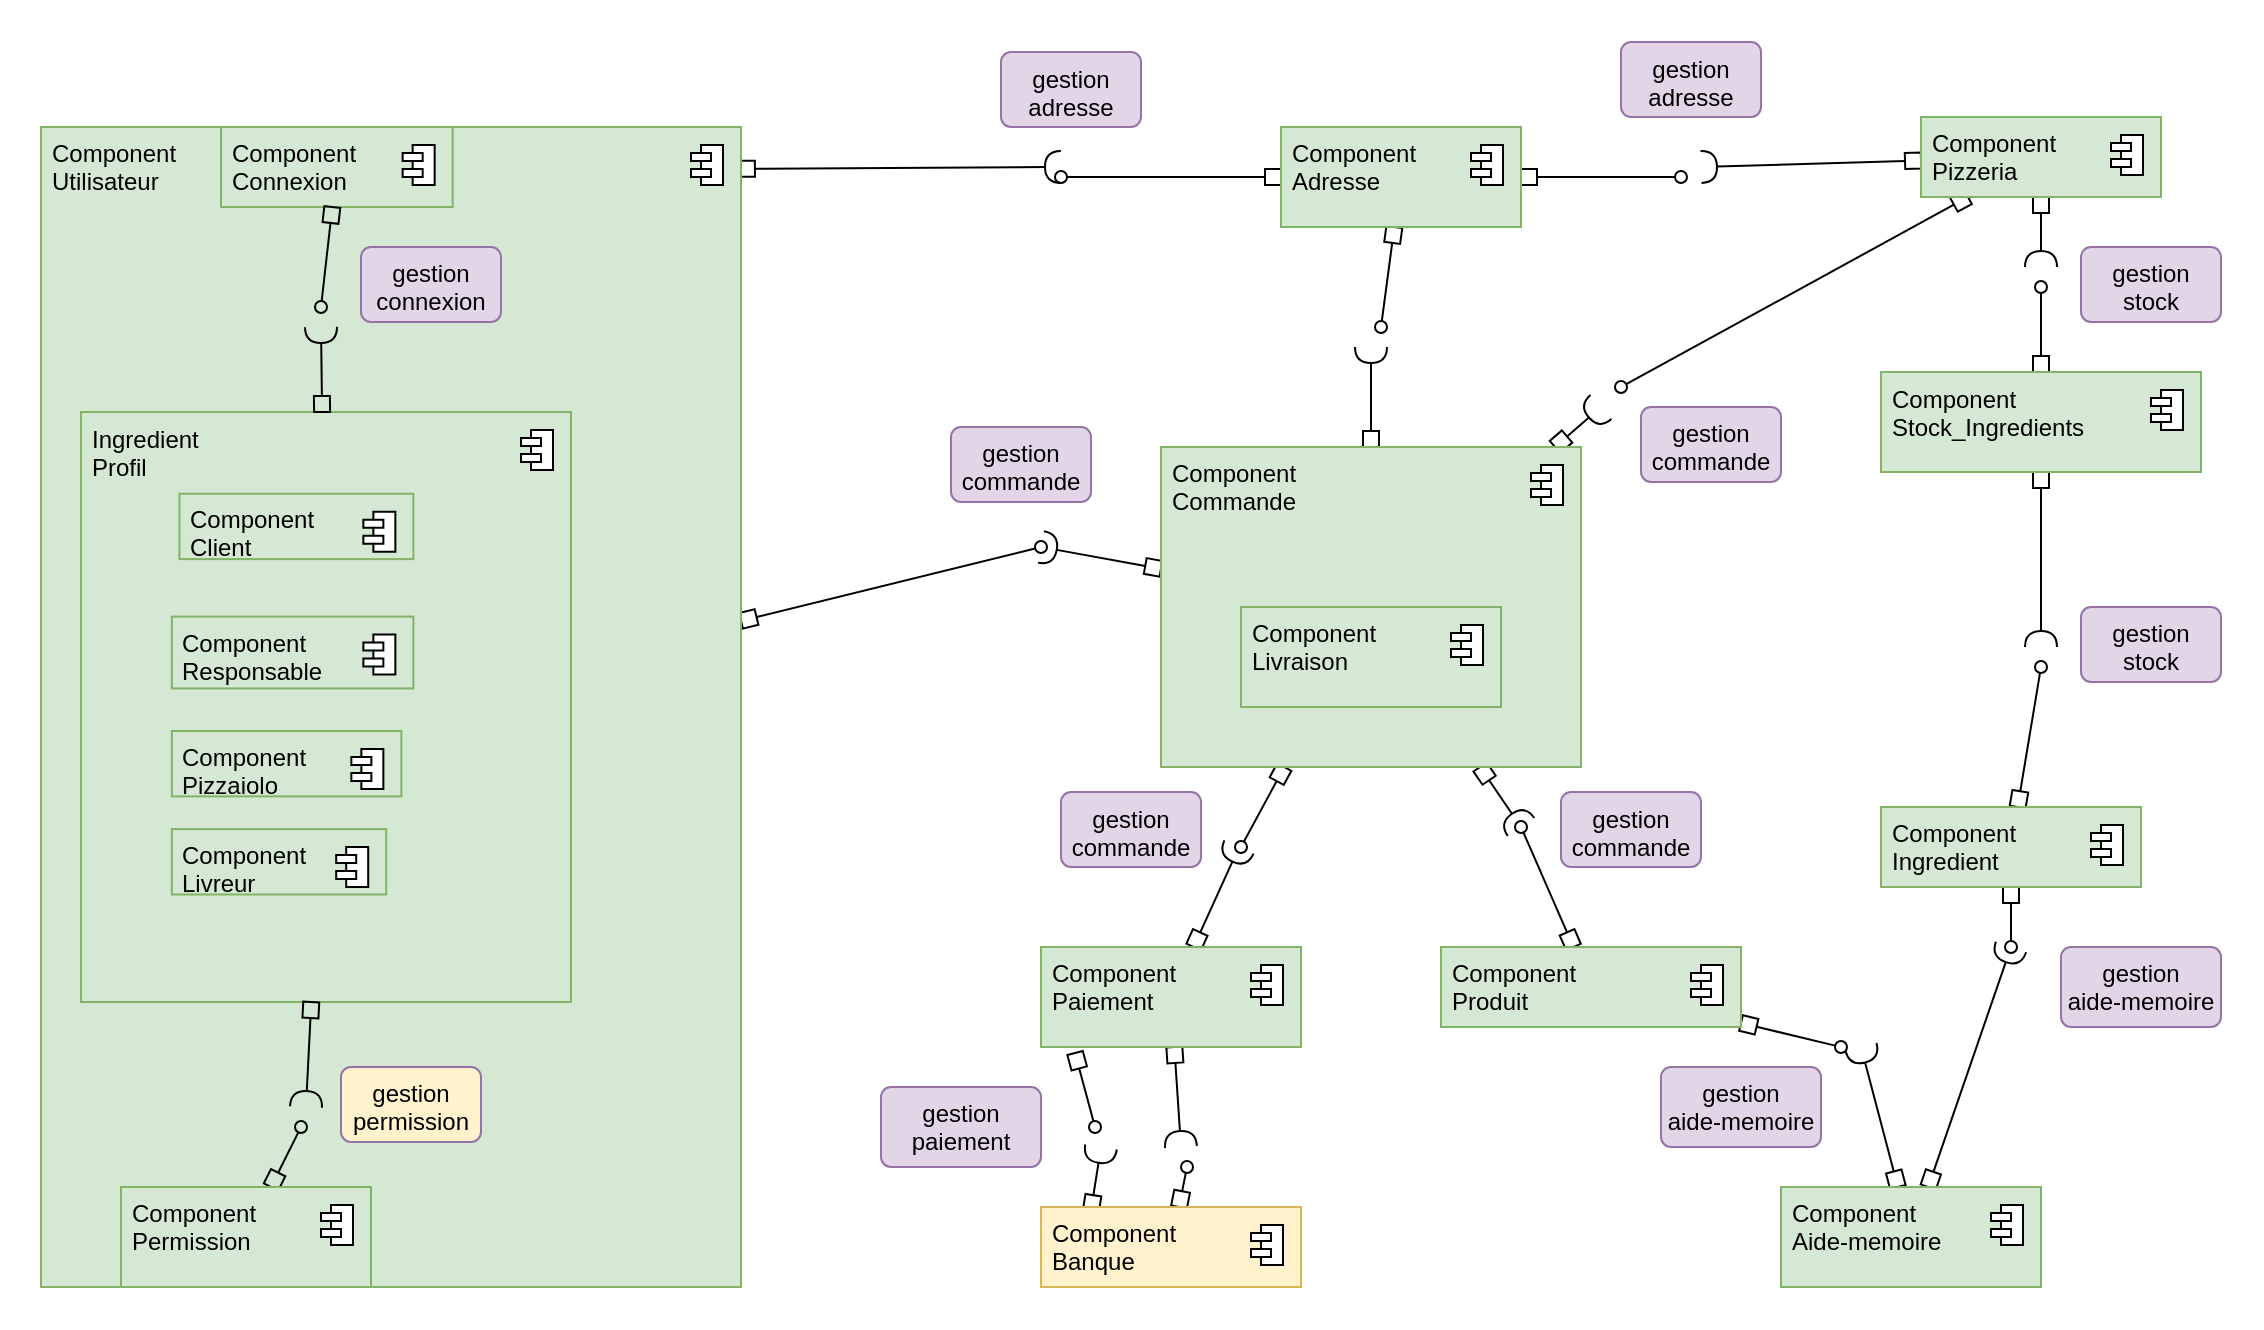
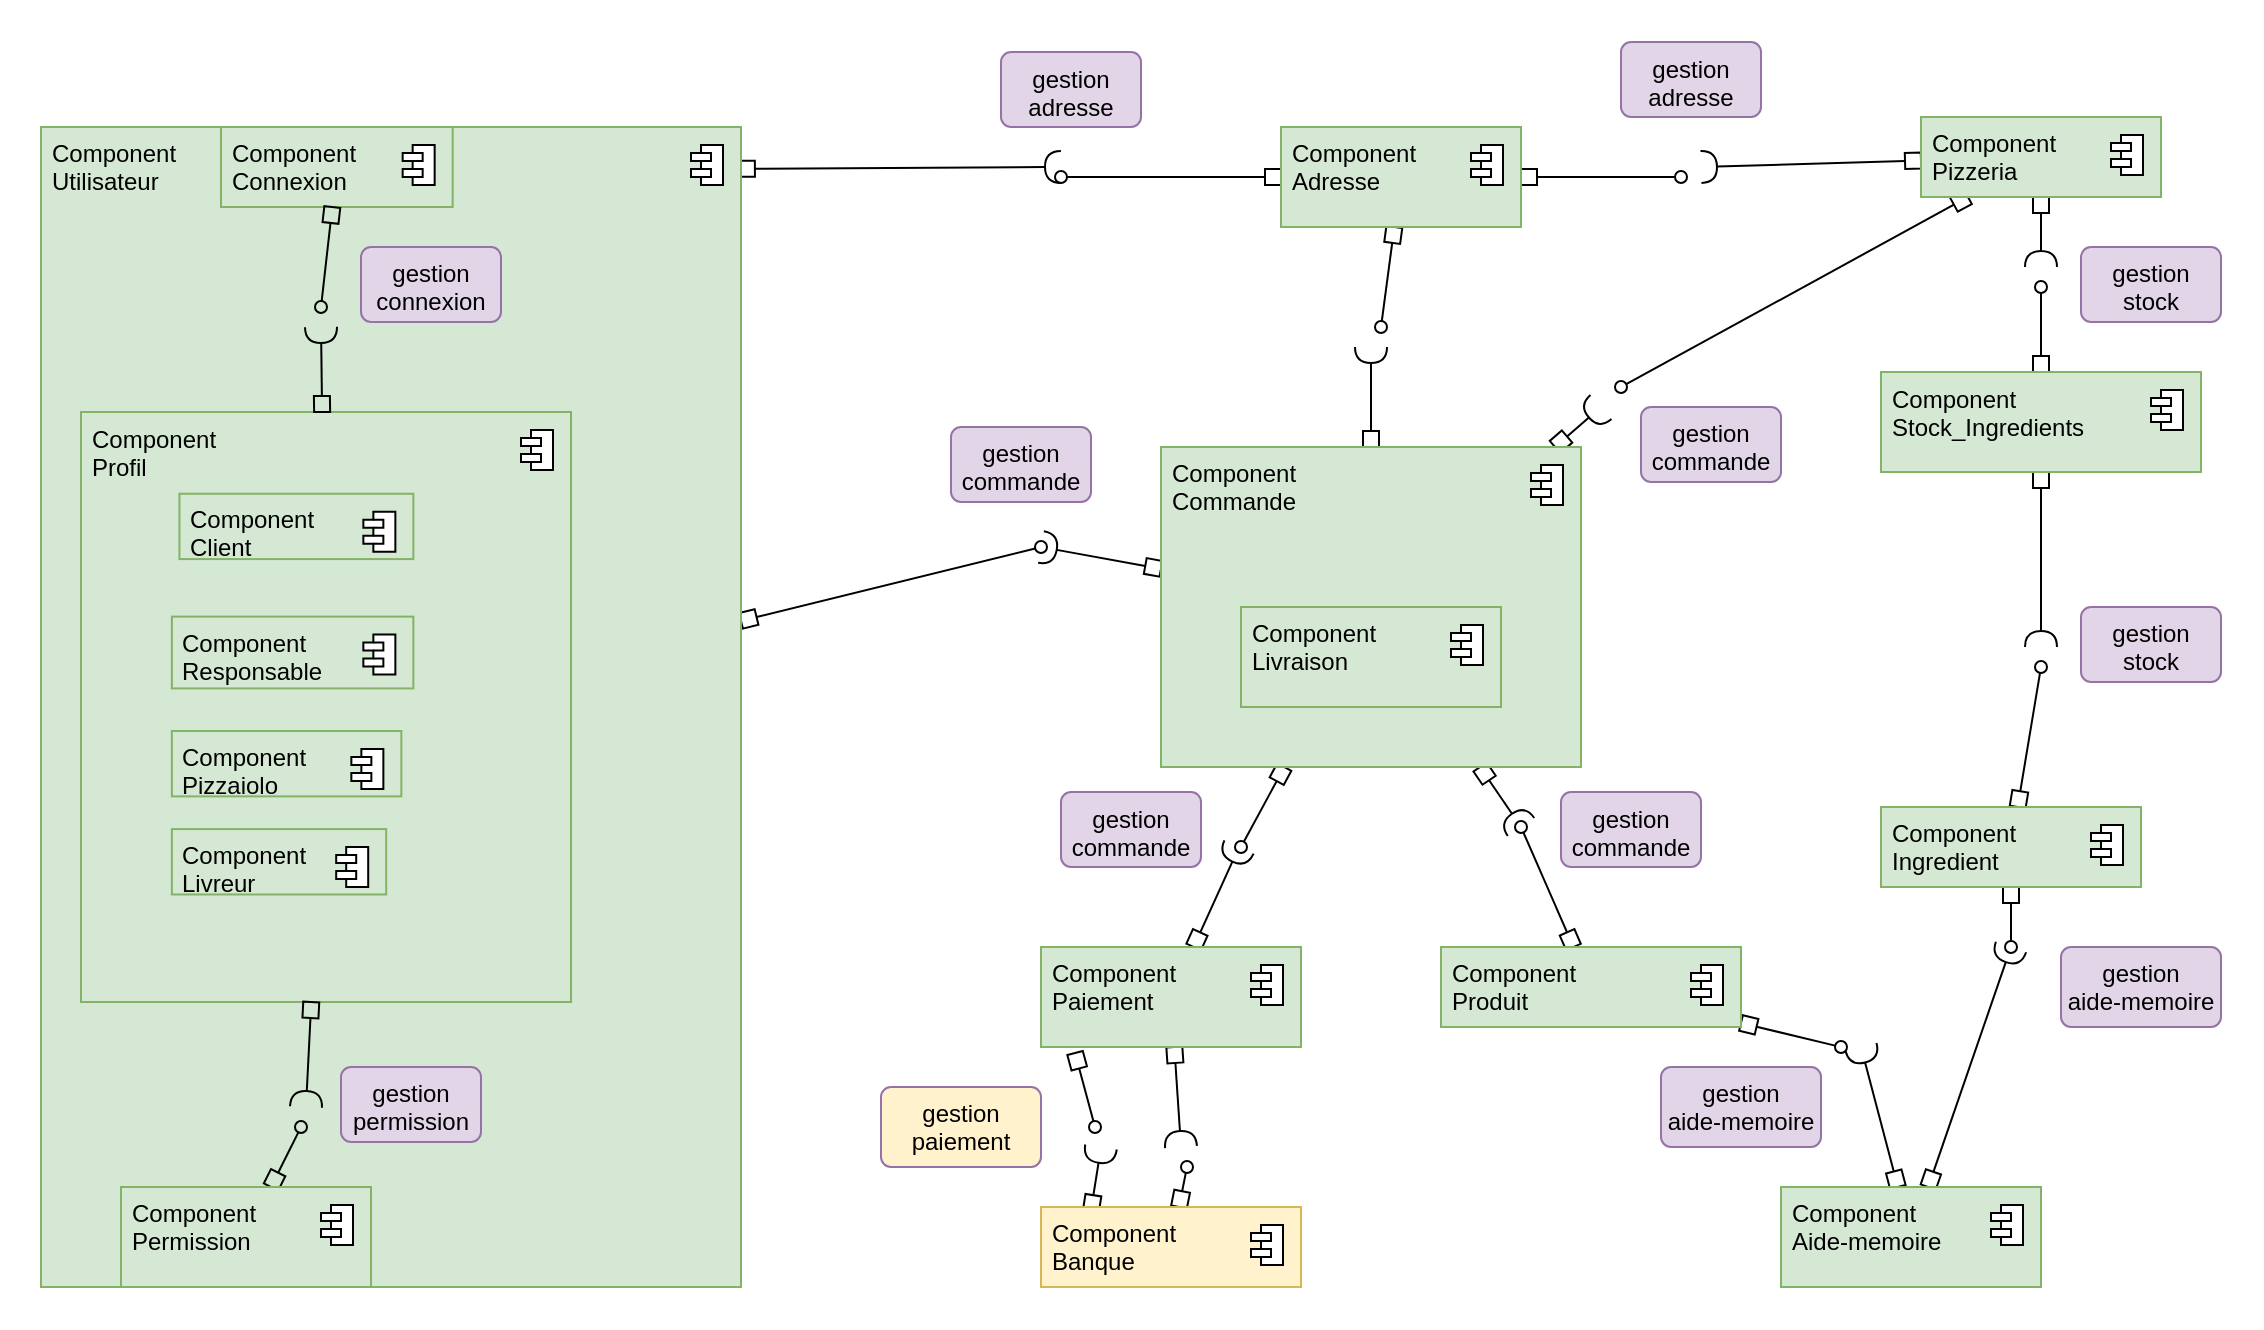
(157, 456) -> (153, 456)
(411, 1105) -> (411, 1105)
(961, 1127) -> (961, 1127)
